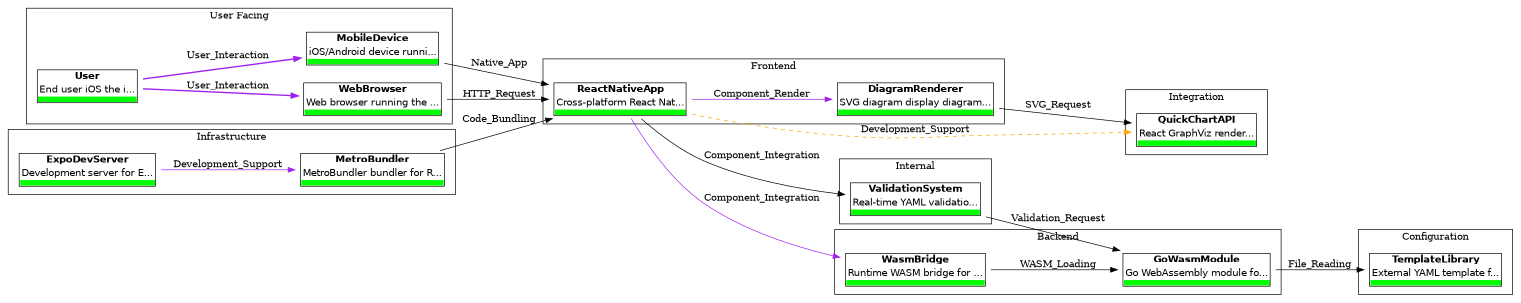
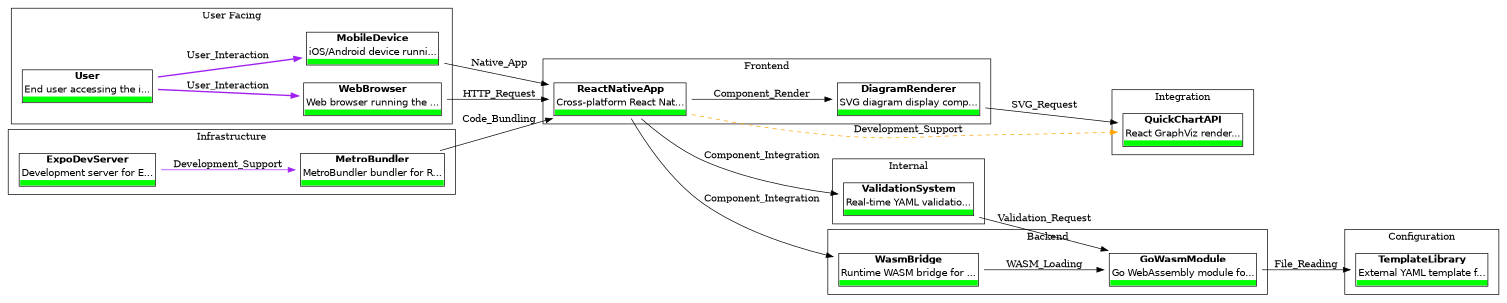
(87, 90) -> (87, 90)
(758, 99) -> (758, 99)
(915, 103) -> (909, 103)
(716, 211) -> (712, 210)
